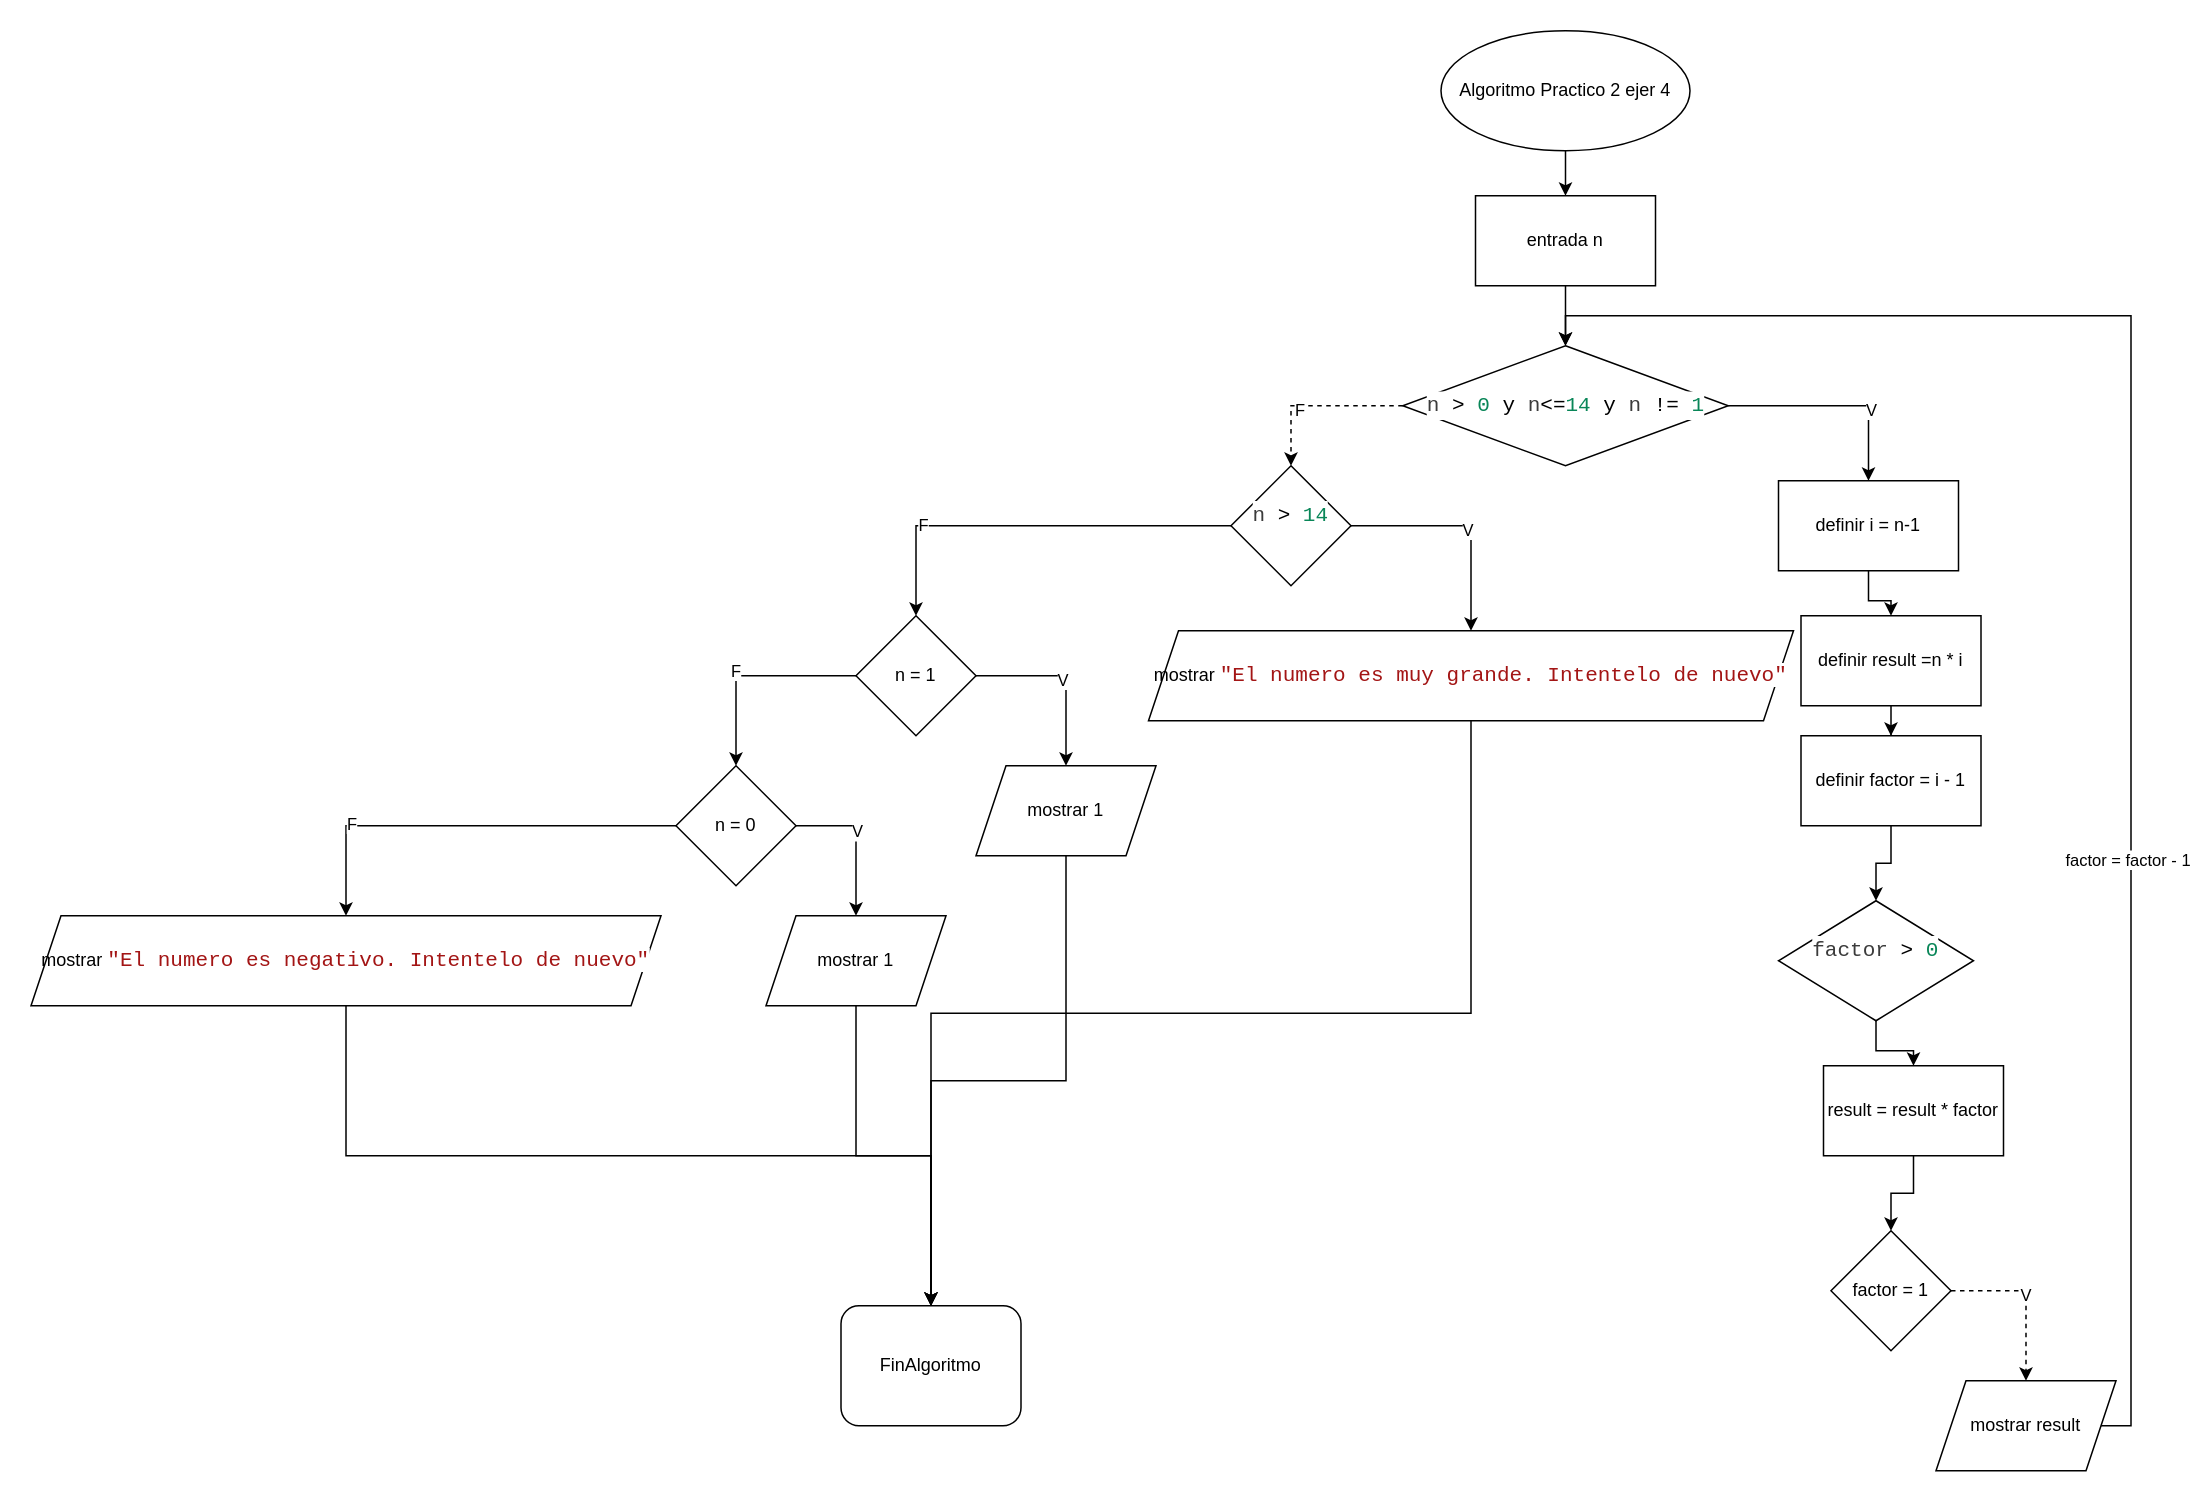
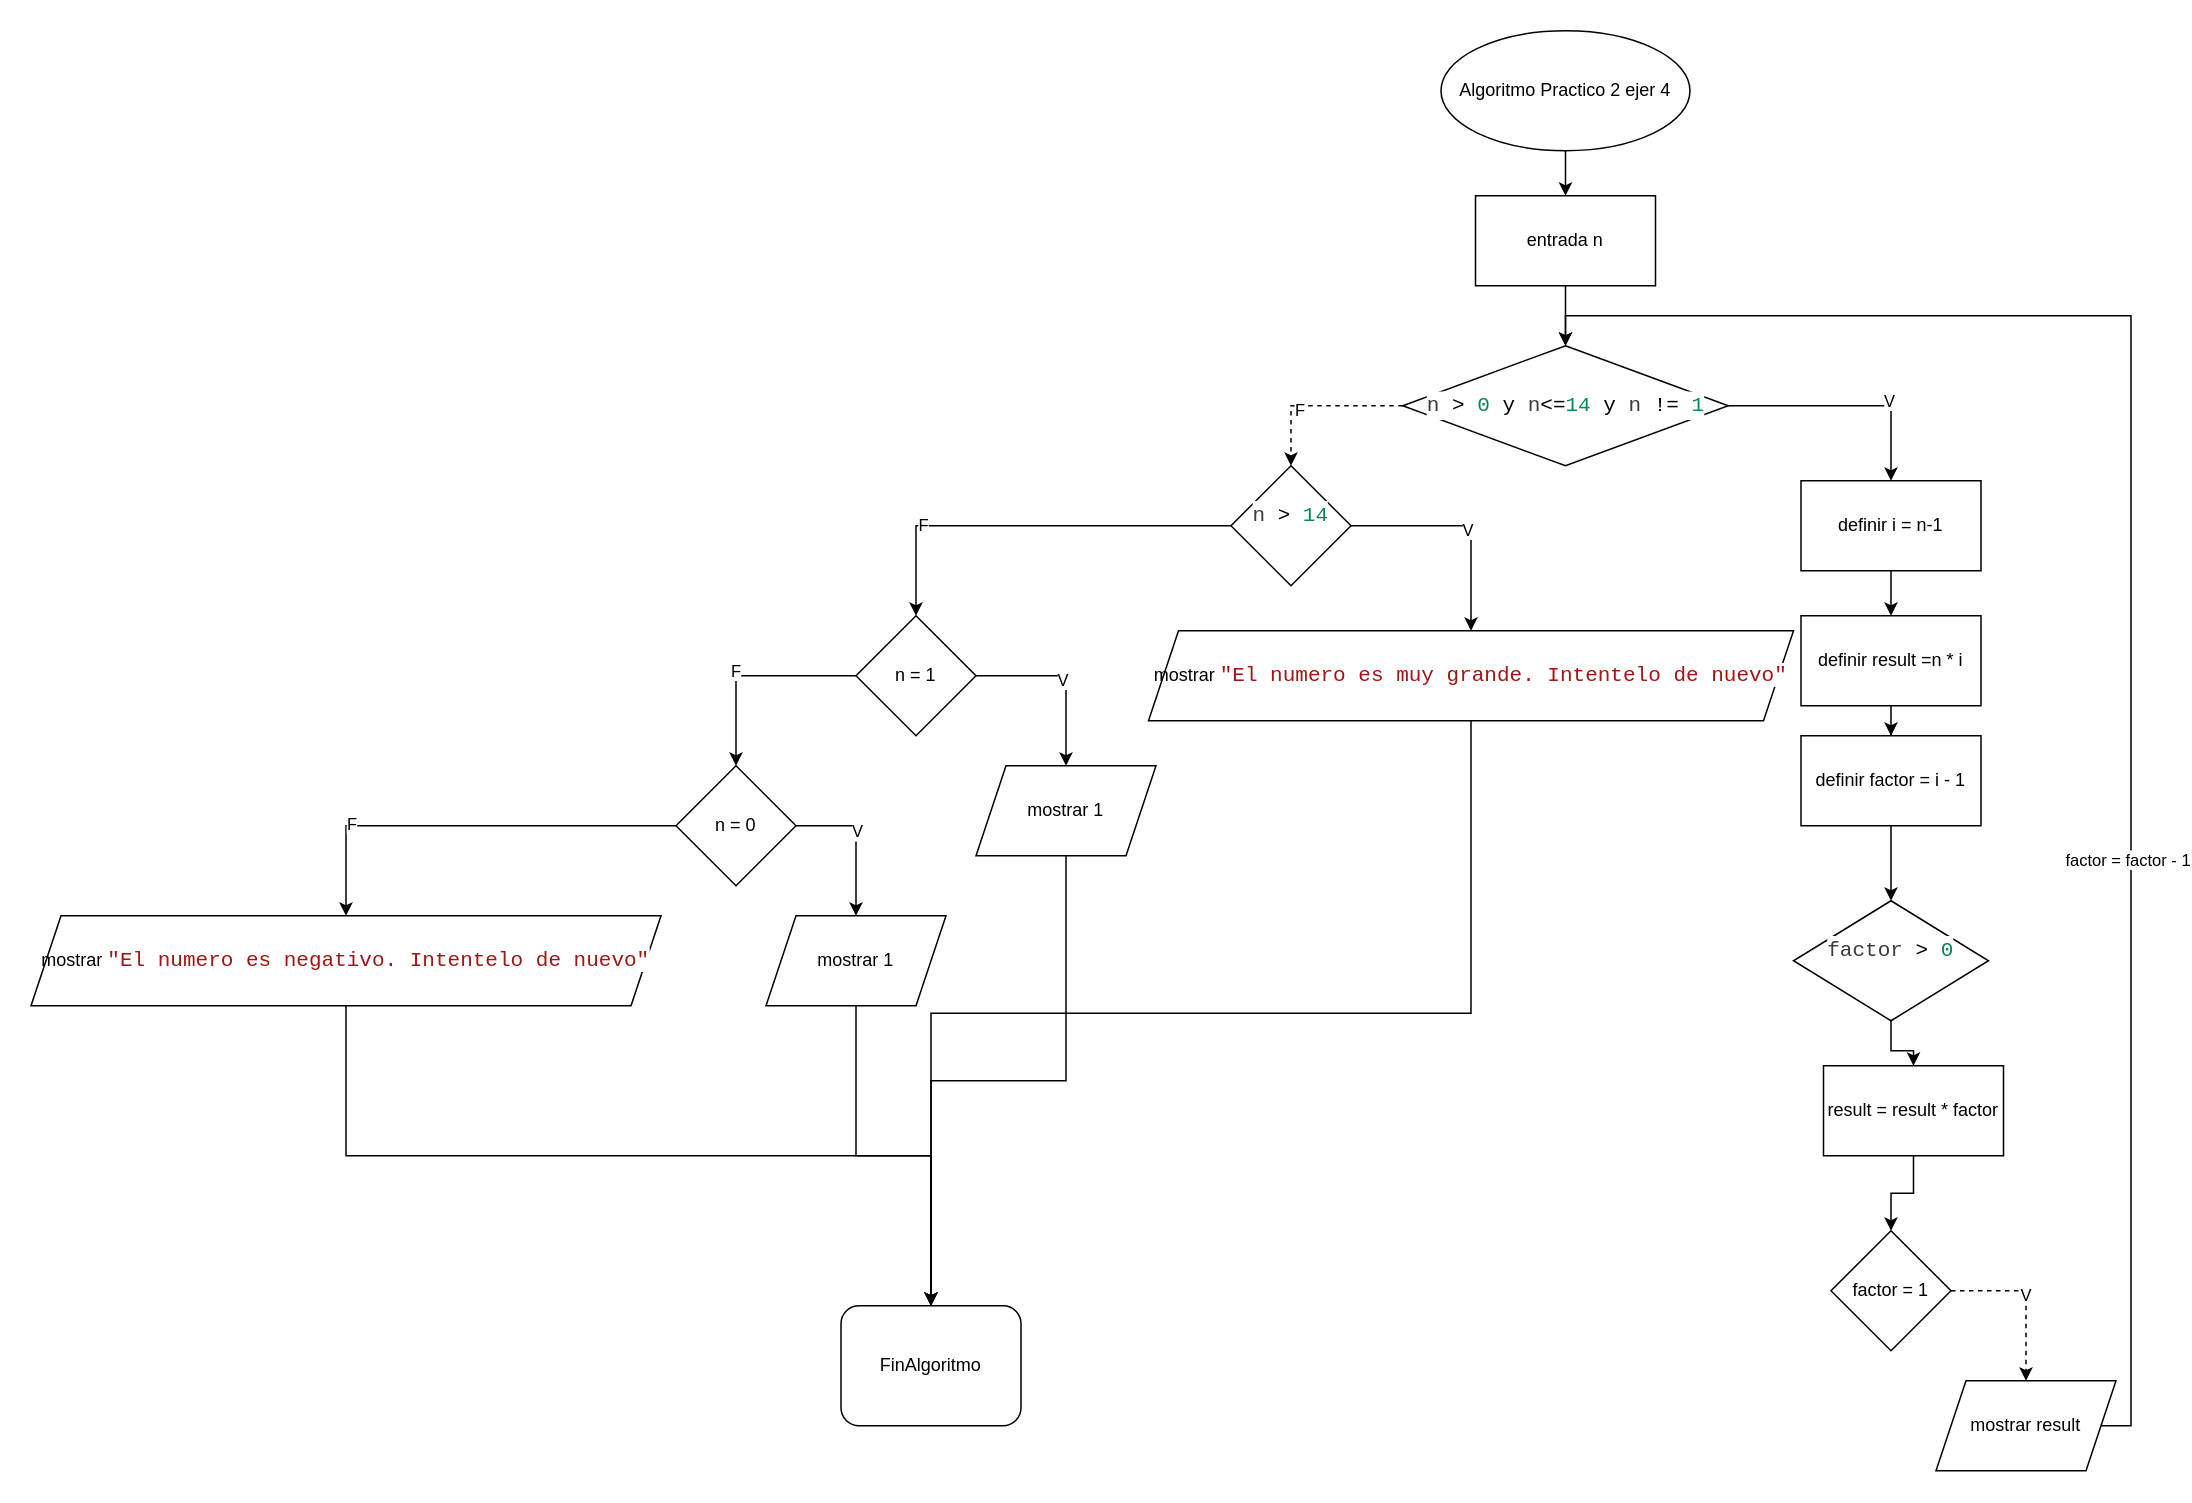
(1868, 526) -> (1891, 526)
(1876, 961) -> (1891, 961)
